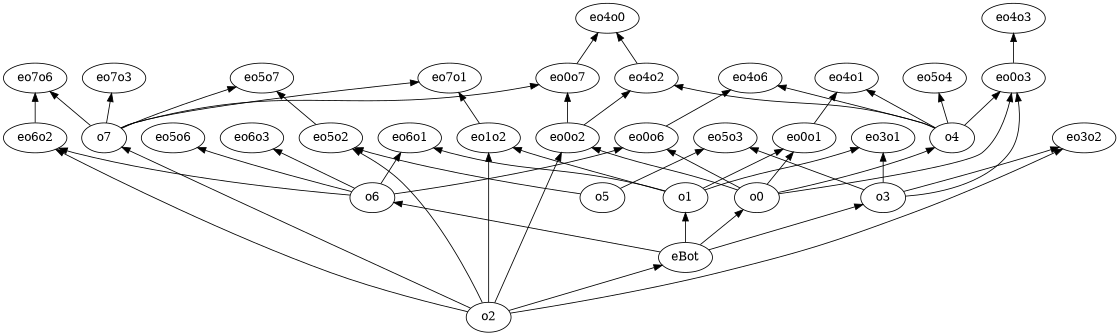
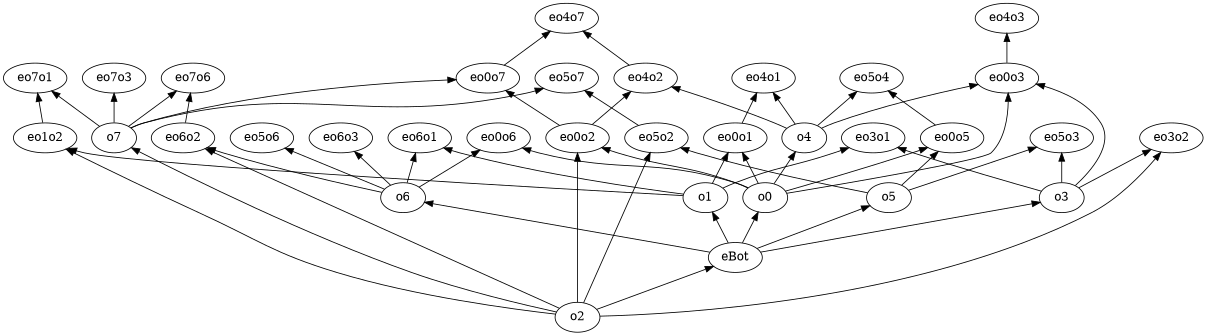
(607, 18) -> (567, 18)
(750, 78) -> none
none -> (952, 138)
none -> (809, 229)
